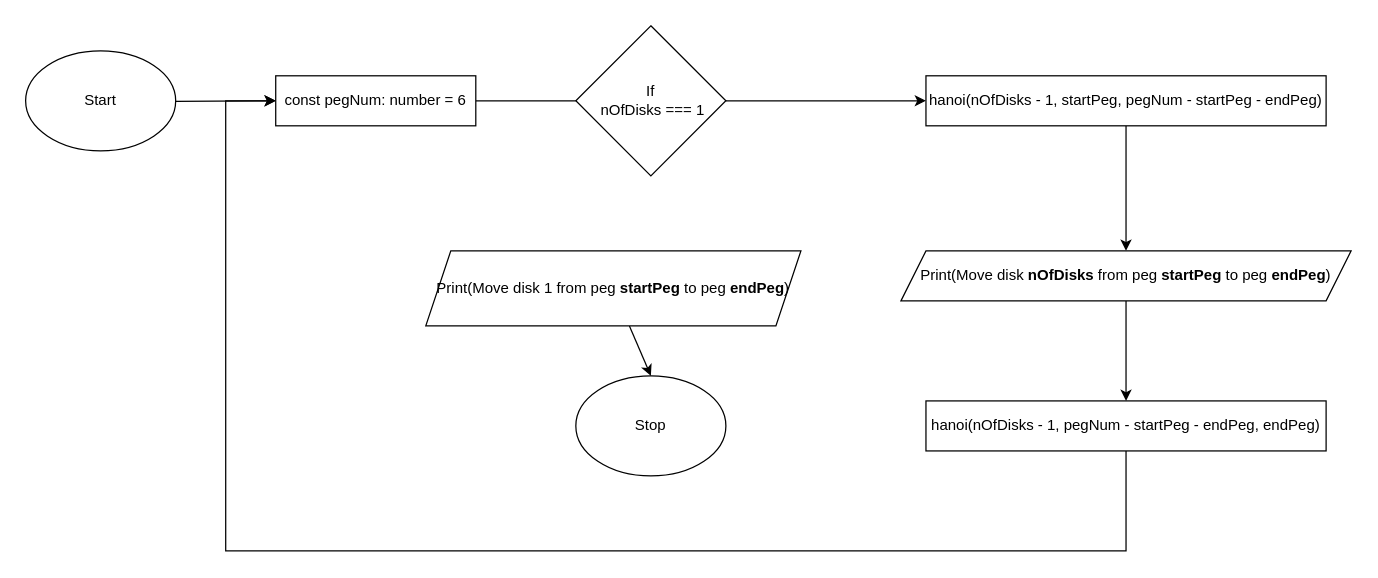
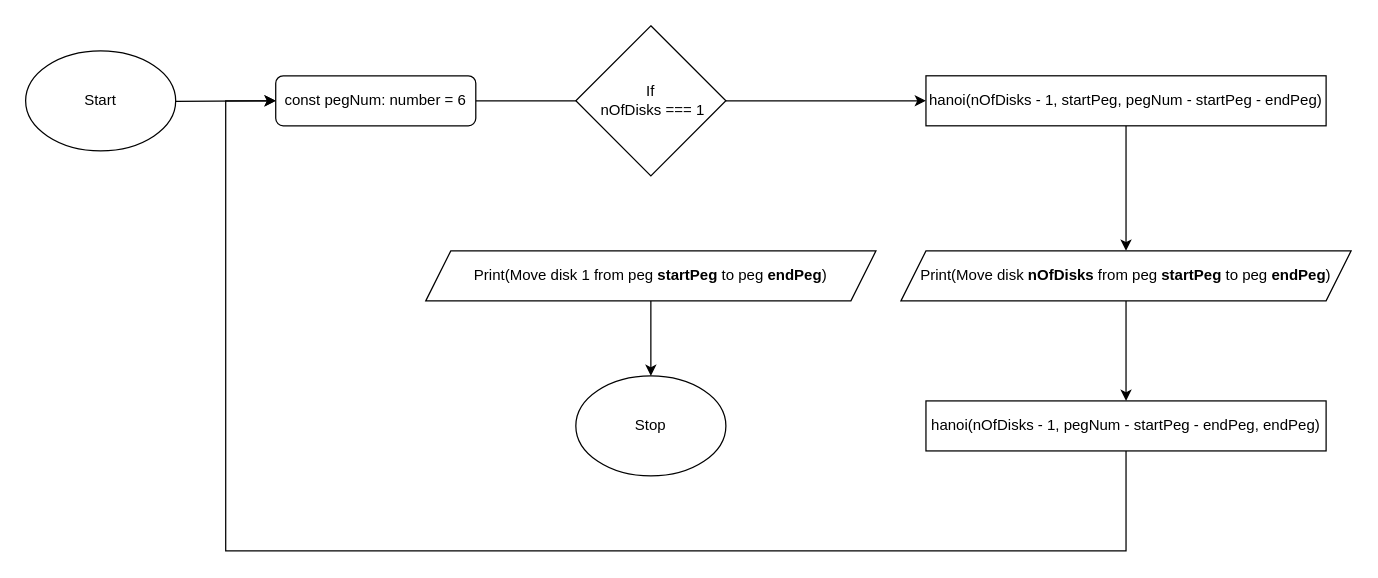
(376, 101) -> (376, 101)
(613, 288) -> (651, 276)
